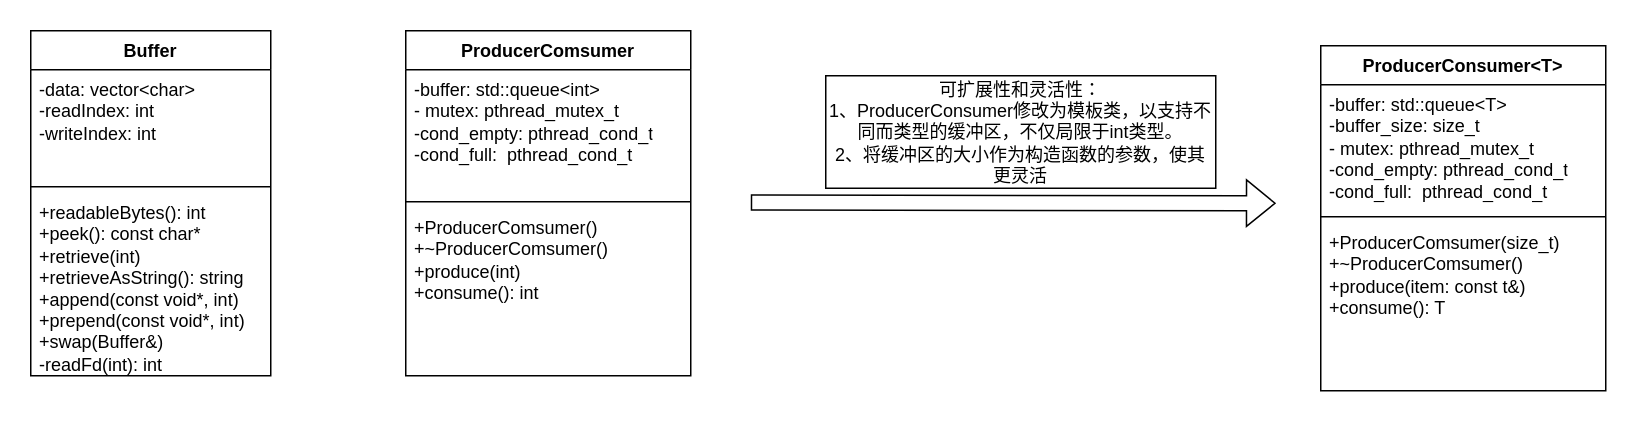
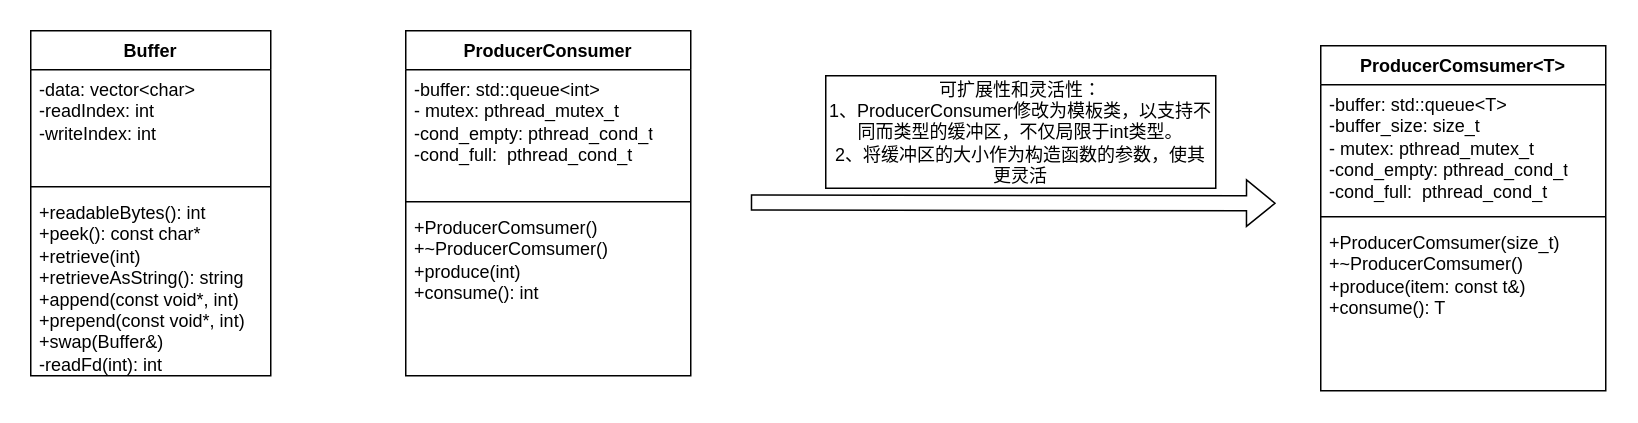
(548, 52) -> (548, 52)
(1463, 67) -> (1463, 67)
